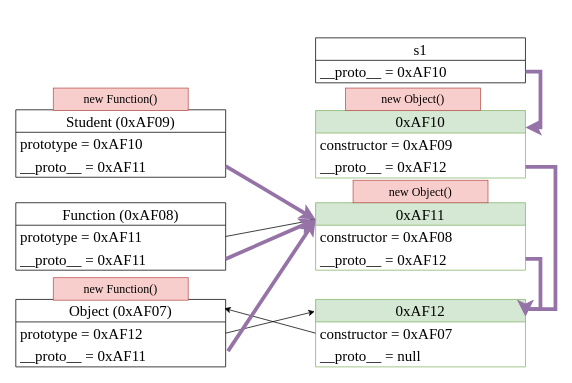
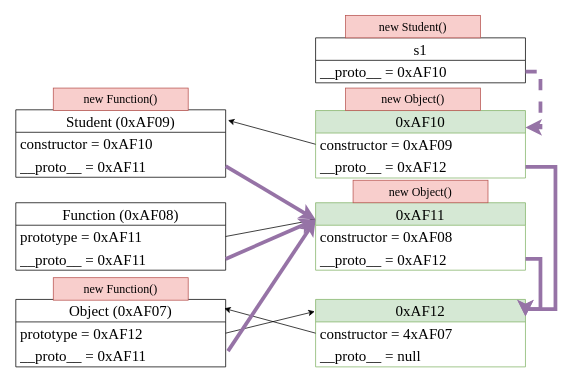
none -> (413, 27)
(540, 95) -> (540, 95)
none -> (273, 133)
(92, 144) -> (100, 144)
(400, 333) -> (400, 333)
